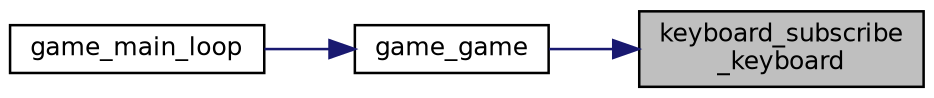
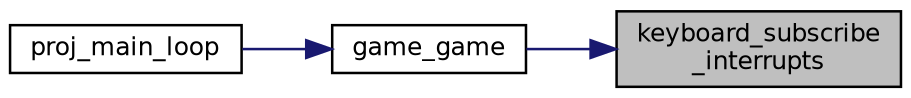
(137, 49) -> (126, 49)
(781, 49) -> (759, 49)
